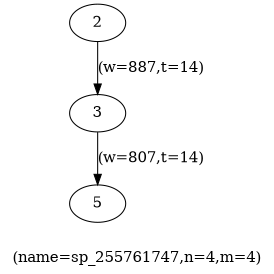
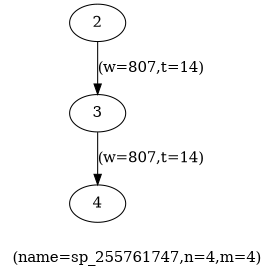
(151, 68) -> (151, 68)
(98, 204) -> (98, 204)
